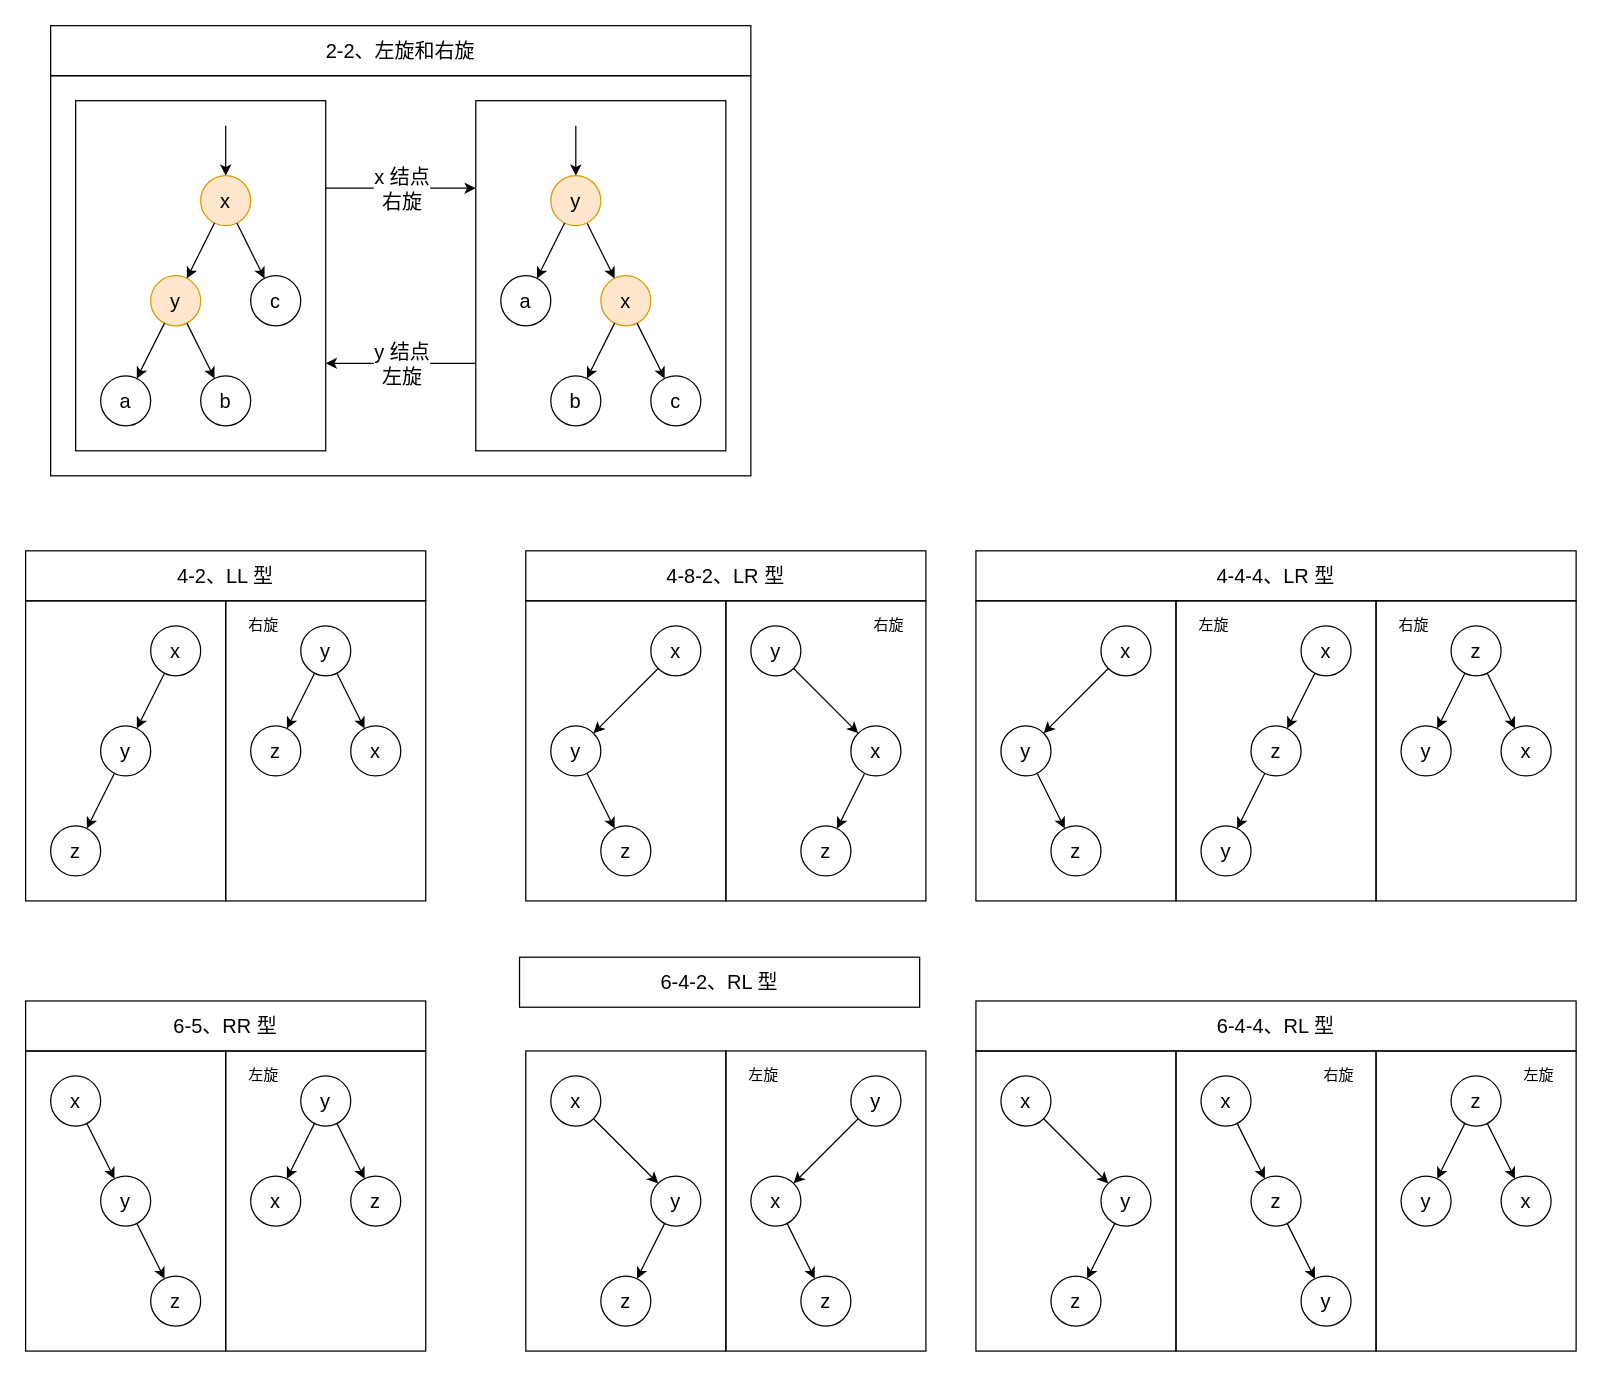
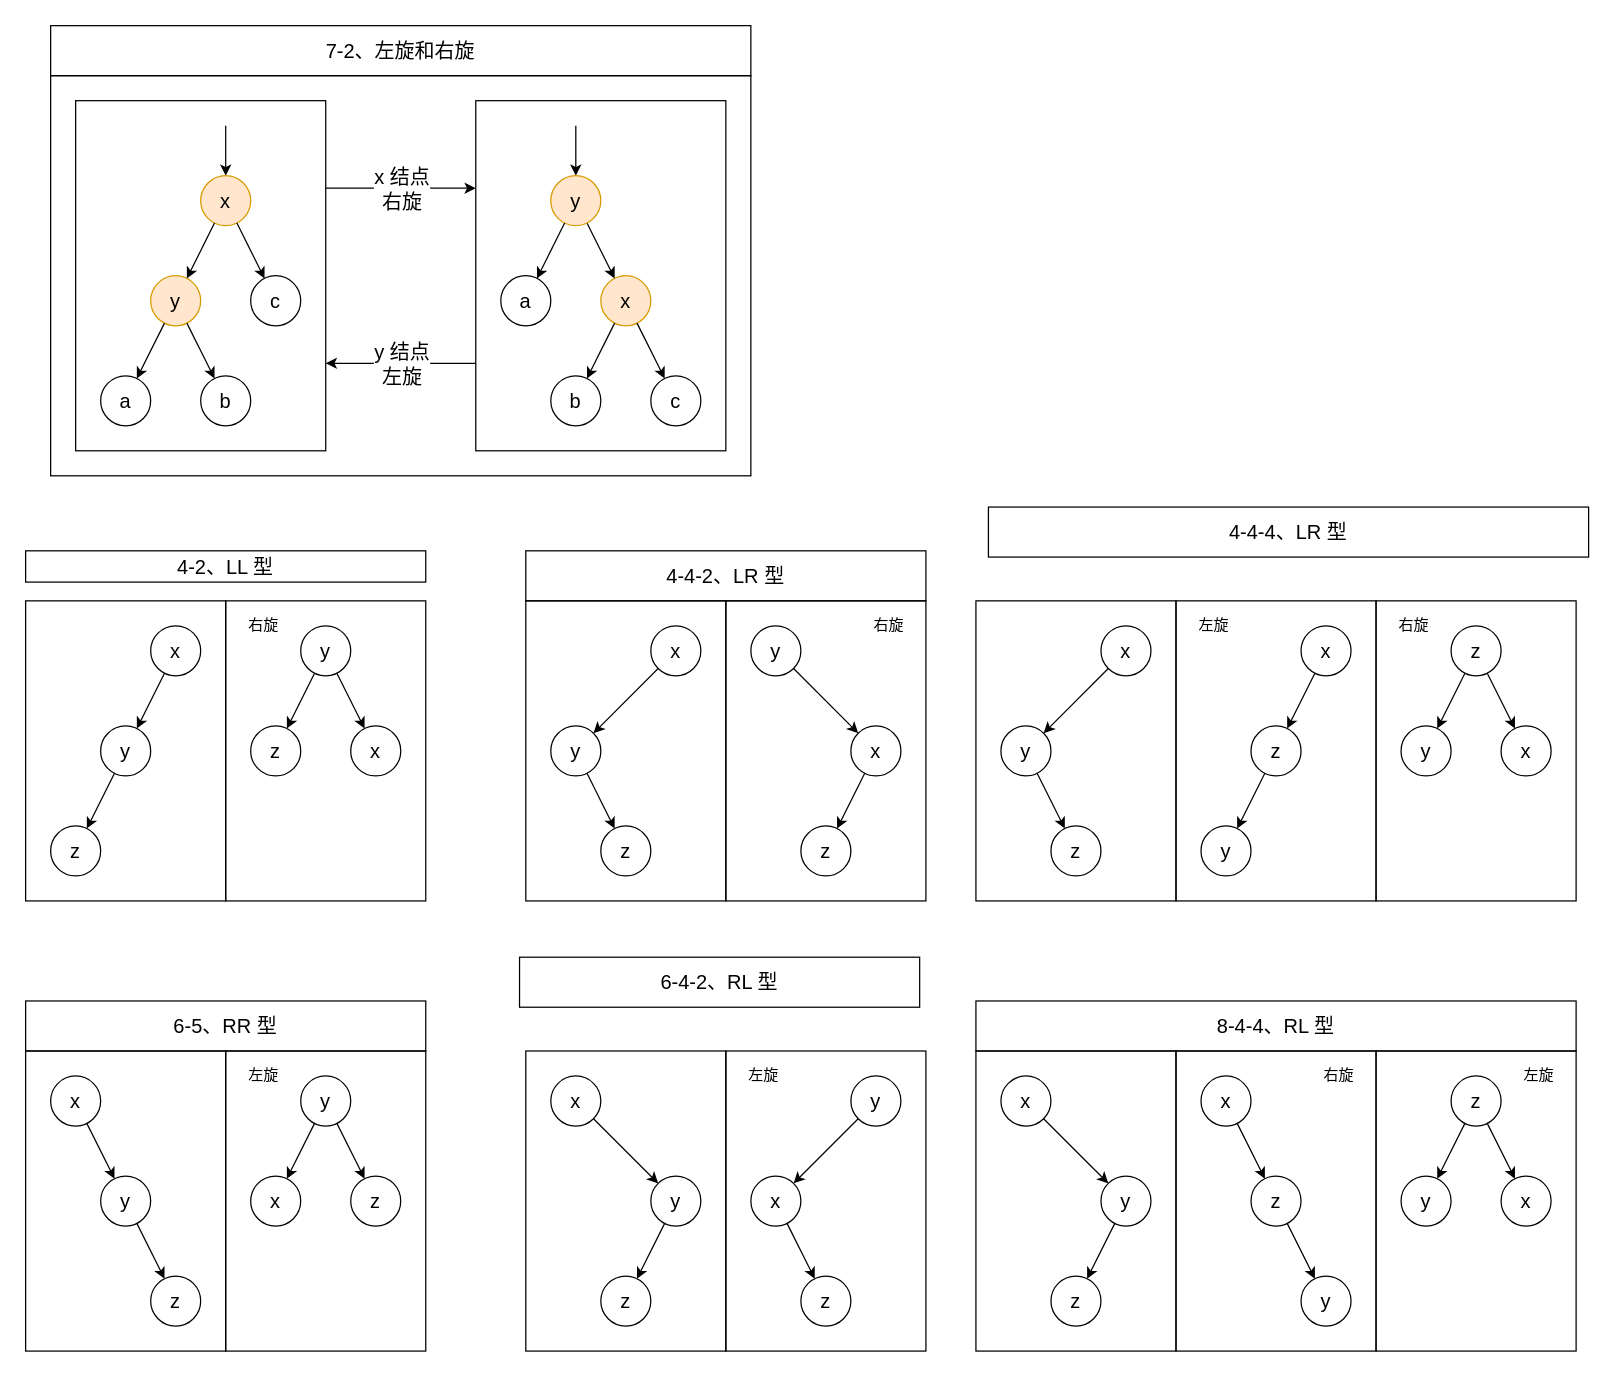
(401, 51) -> (401, 51)
(226, 576) -> (226, 566)
(726, 576) -> (726, 576)
(1276, 576) -> (1288, 532)
(1276, 1026) -> (1276, 1026)
